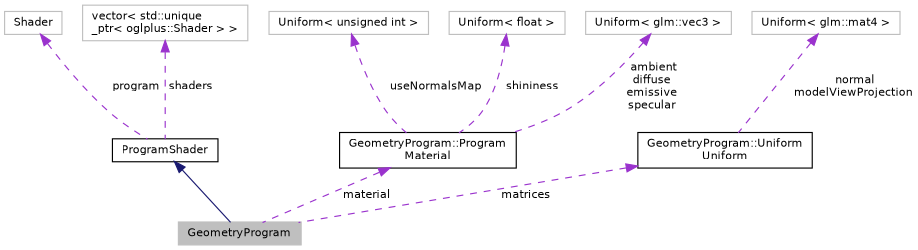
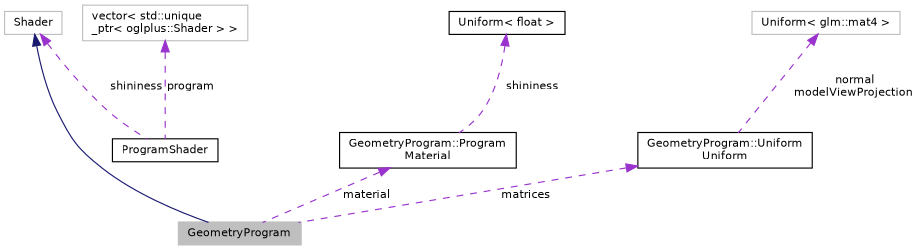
(349, 23) -> none
(507, 23) -> (507, 23)
(659, 23) -> none
(135, 87) -> (135, 87)
(189, 87) -> (189, 87)
(206, 196) -> (94, 161)
